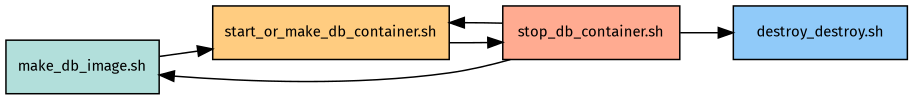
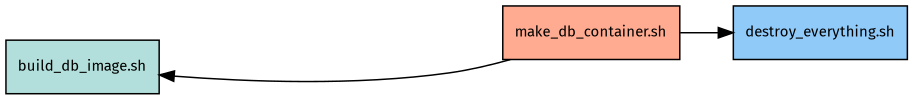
(331, 33) -> none
(591, 33) -> (591, 33)
(820, 33) -> (820, 33)
(83, 67) -> (83, 67)
